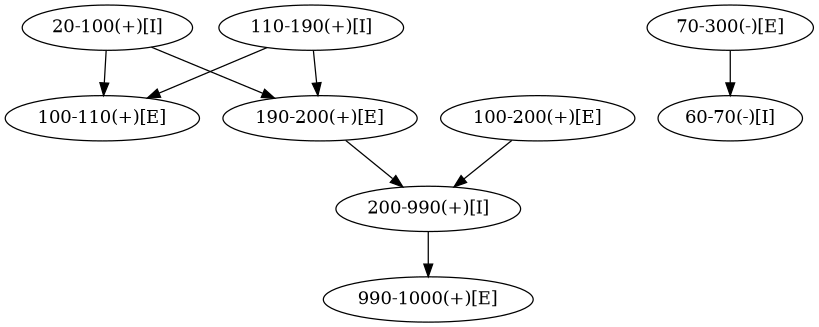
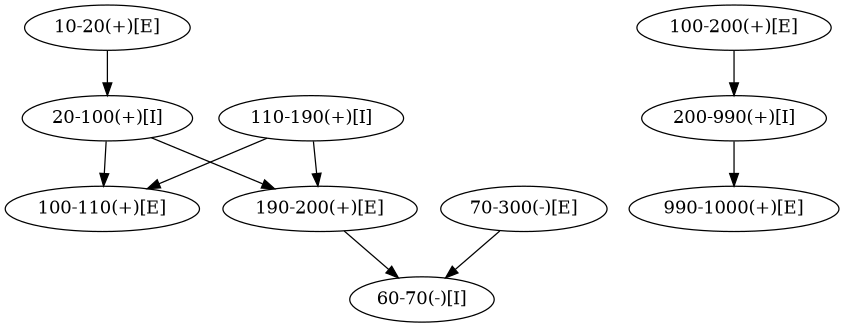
none -> (107, 28)
(369, 160) -> (366, 250)
